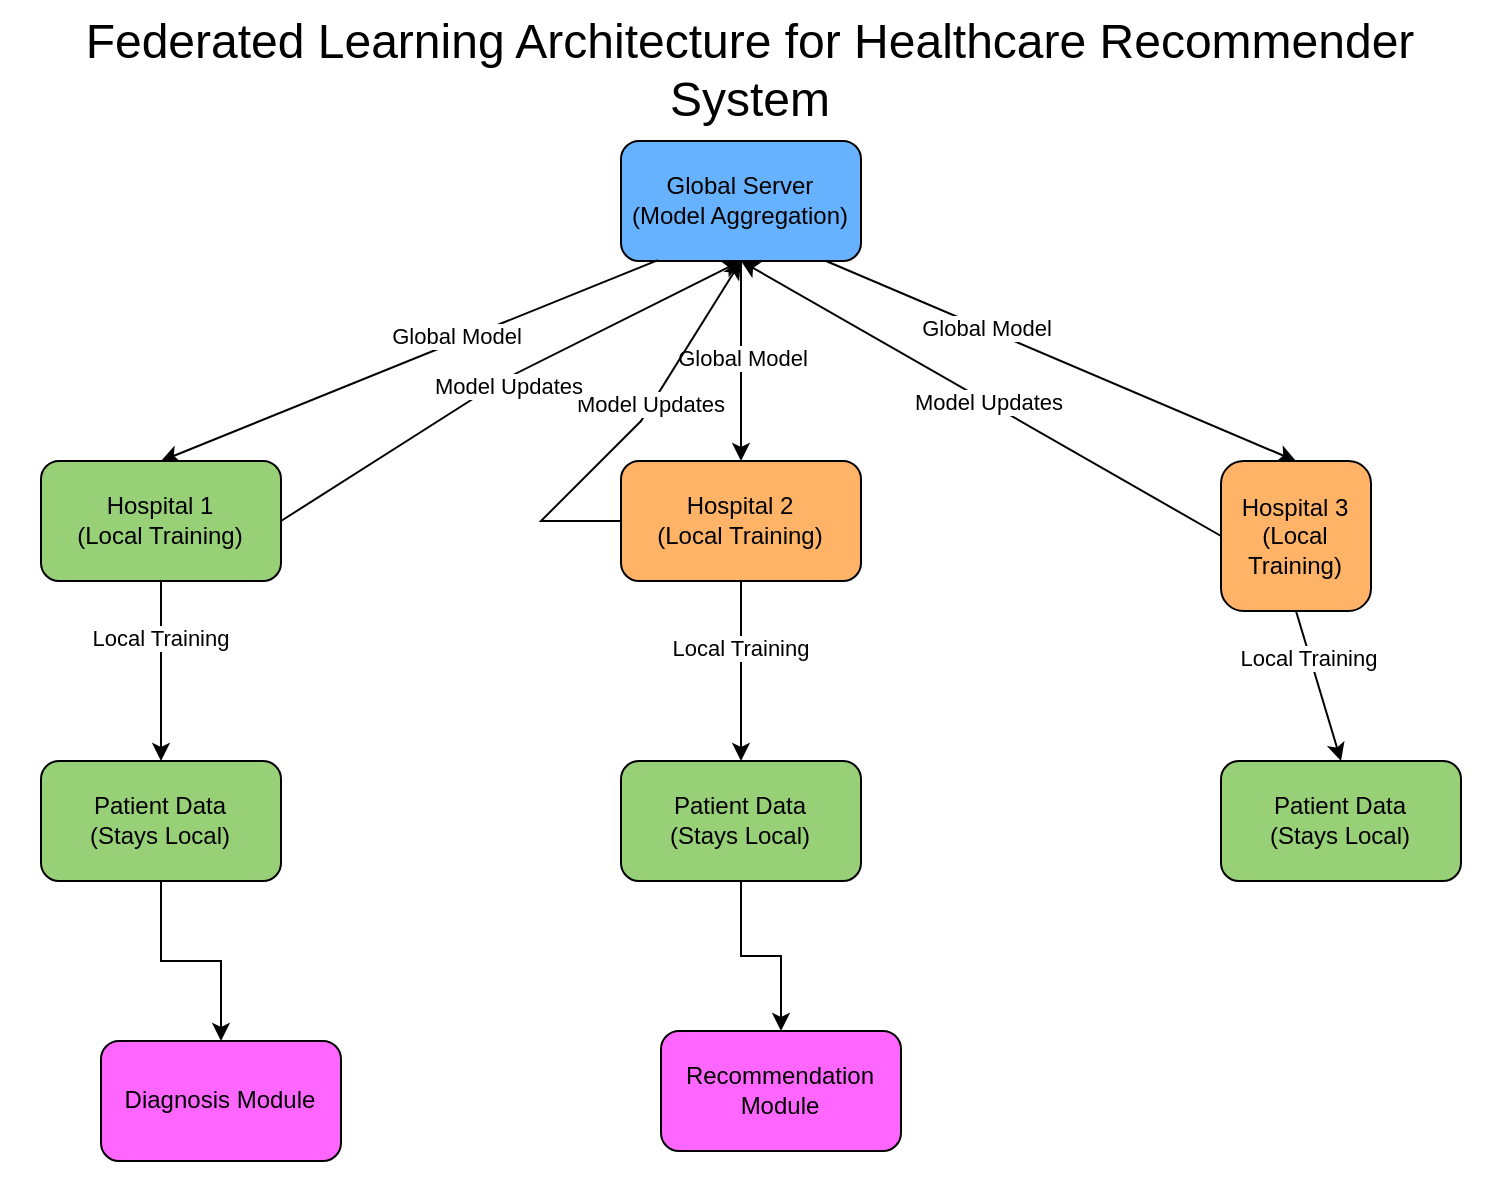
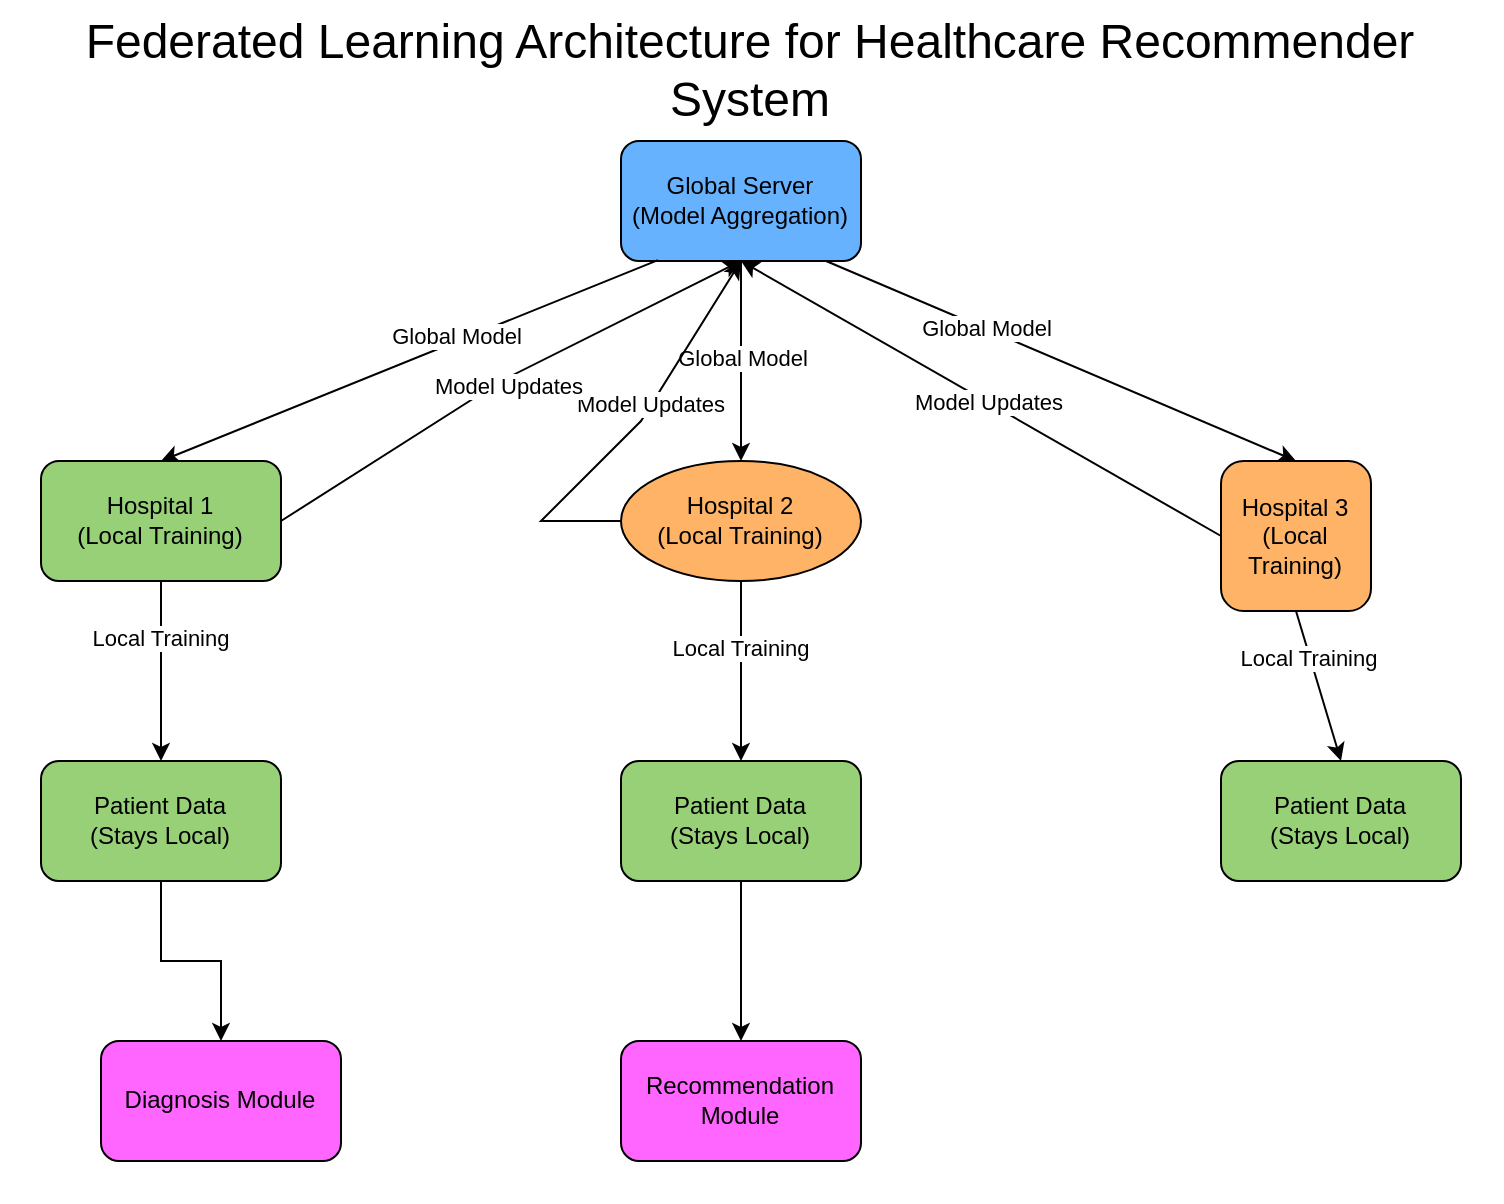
(741, 521) -> (741, 521)
(781, 1091) -> (741, 1101)
